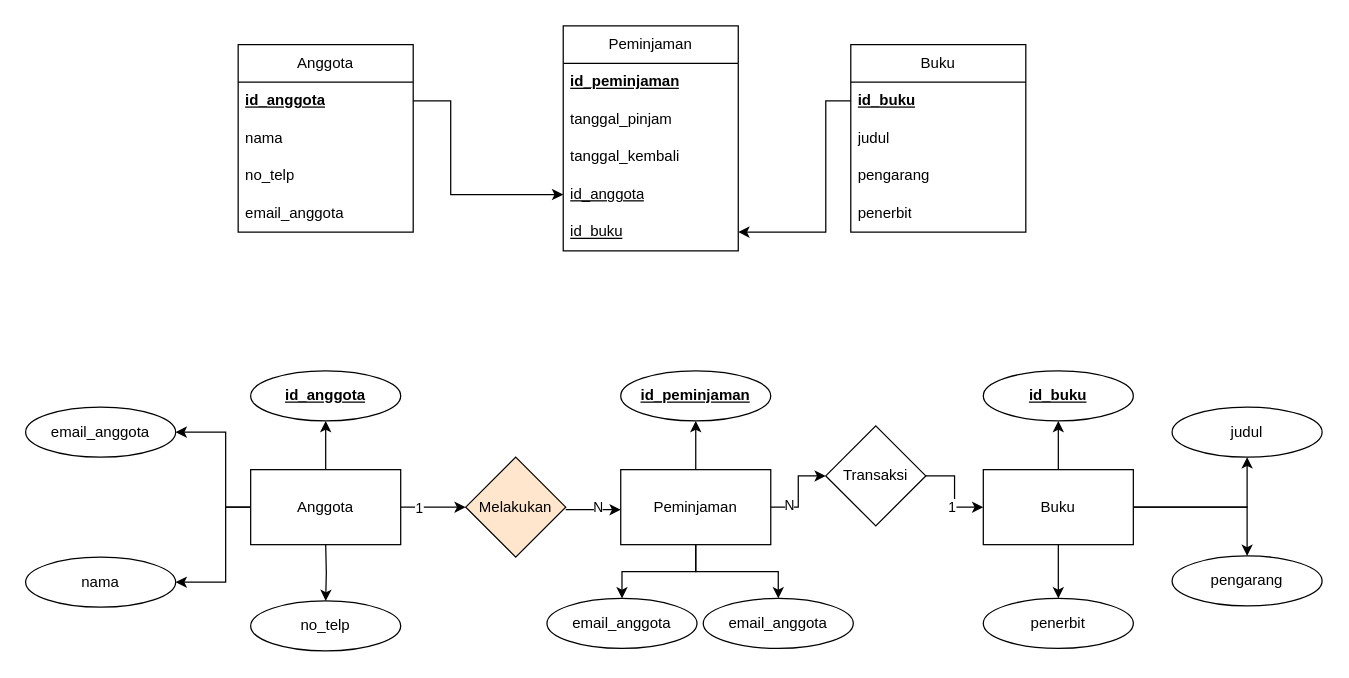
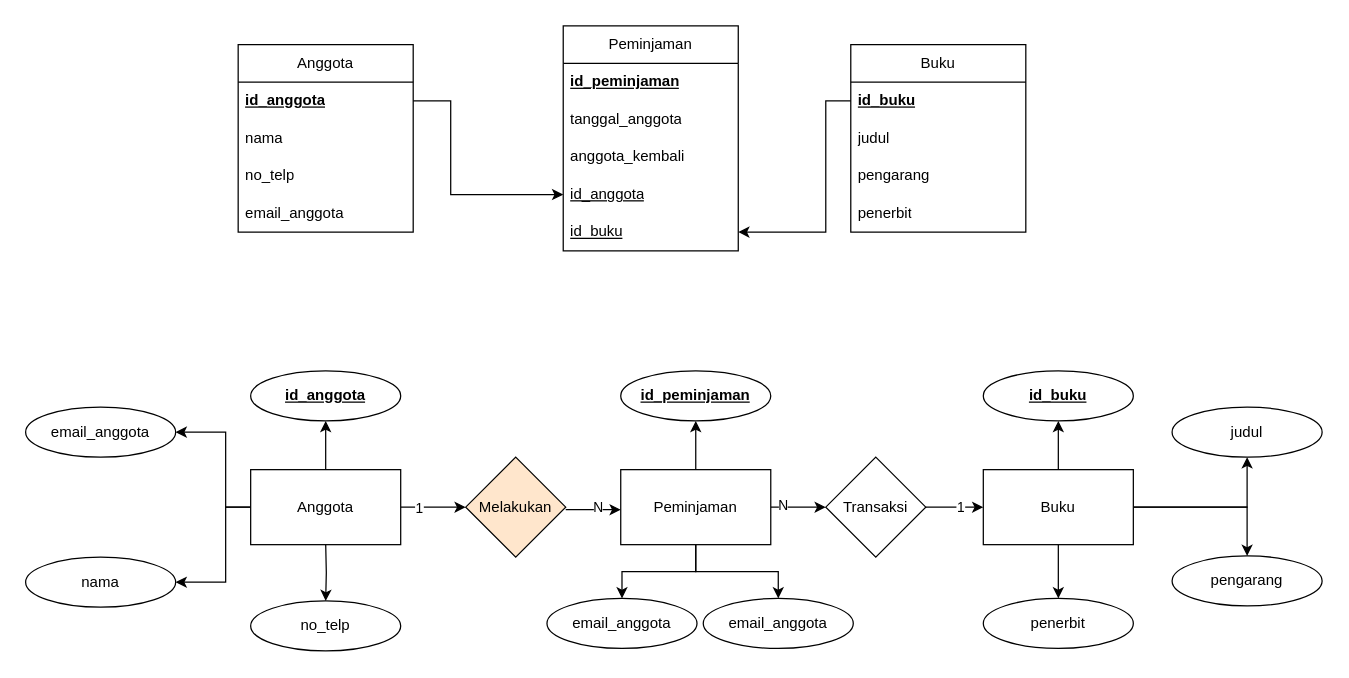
(626, 119) -> (632, 119)
(628, 157) -> (630, 157)
(876, 476) -> (876, 507)
